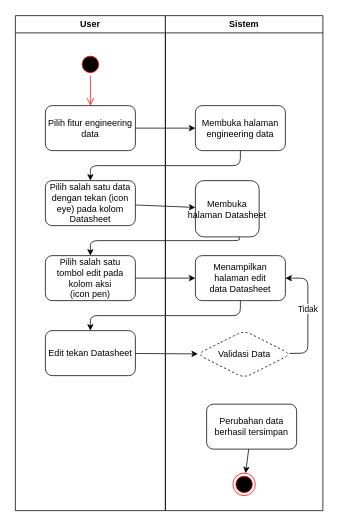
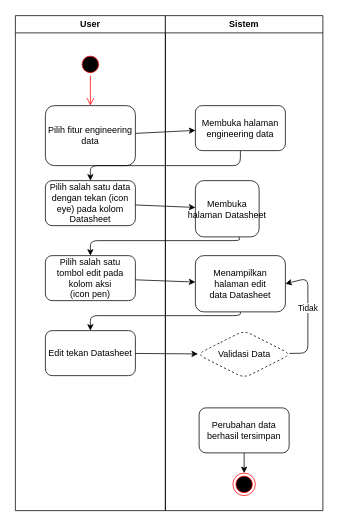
(90, 128) -> (90, 135)
(240, 278) -> (240, 284)
(252, 426) -> (244, 430)
